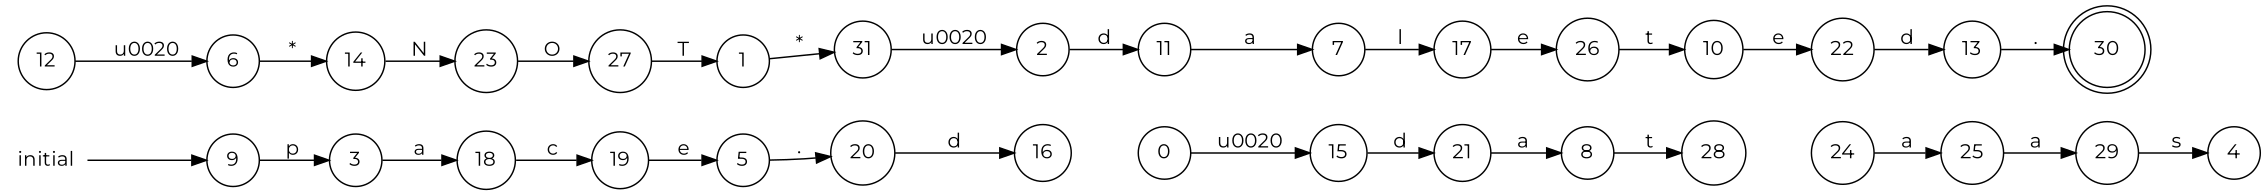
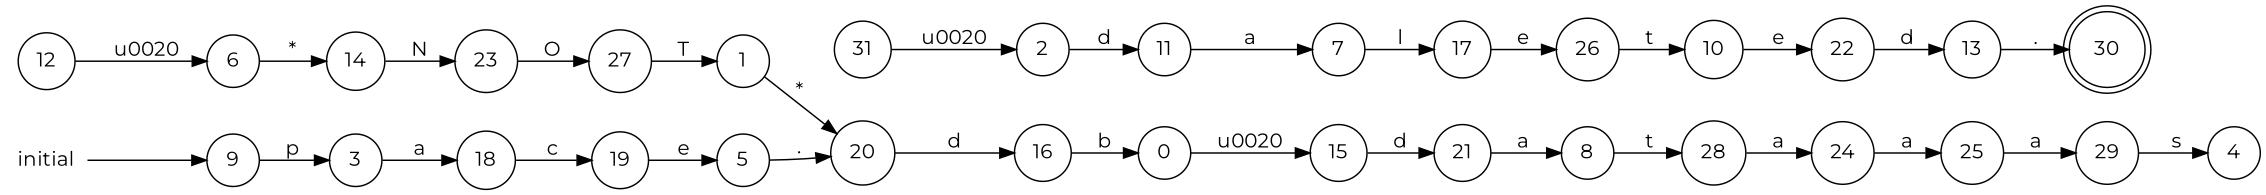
(794, 56) -> (795, 100)
none -> (1098, 153)
none -> (1772, 153)
